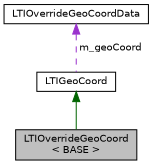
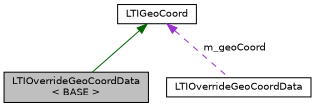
(76, 53) -> (202, 54)
(76, 145) -> (76, 87)
